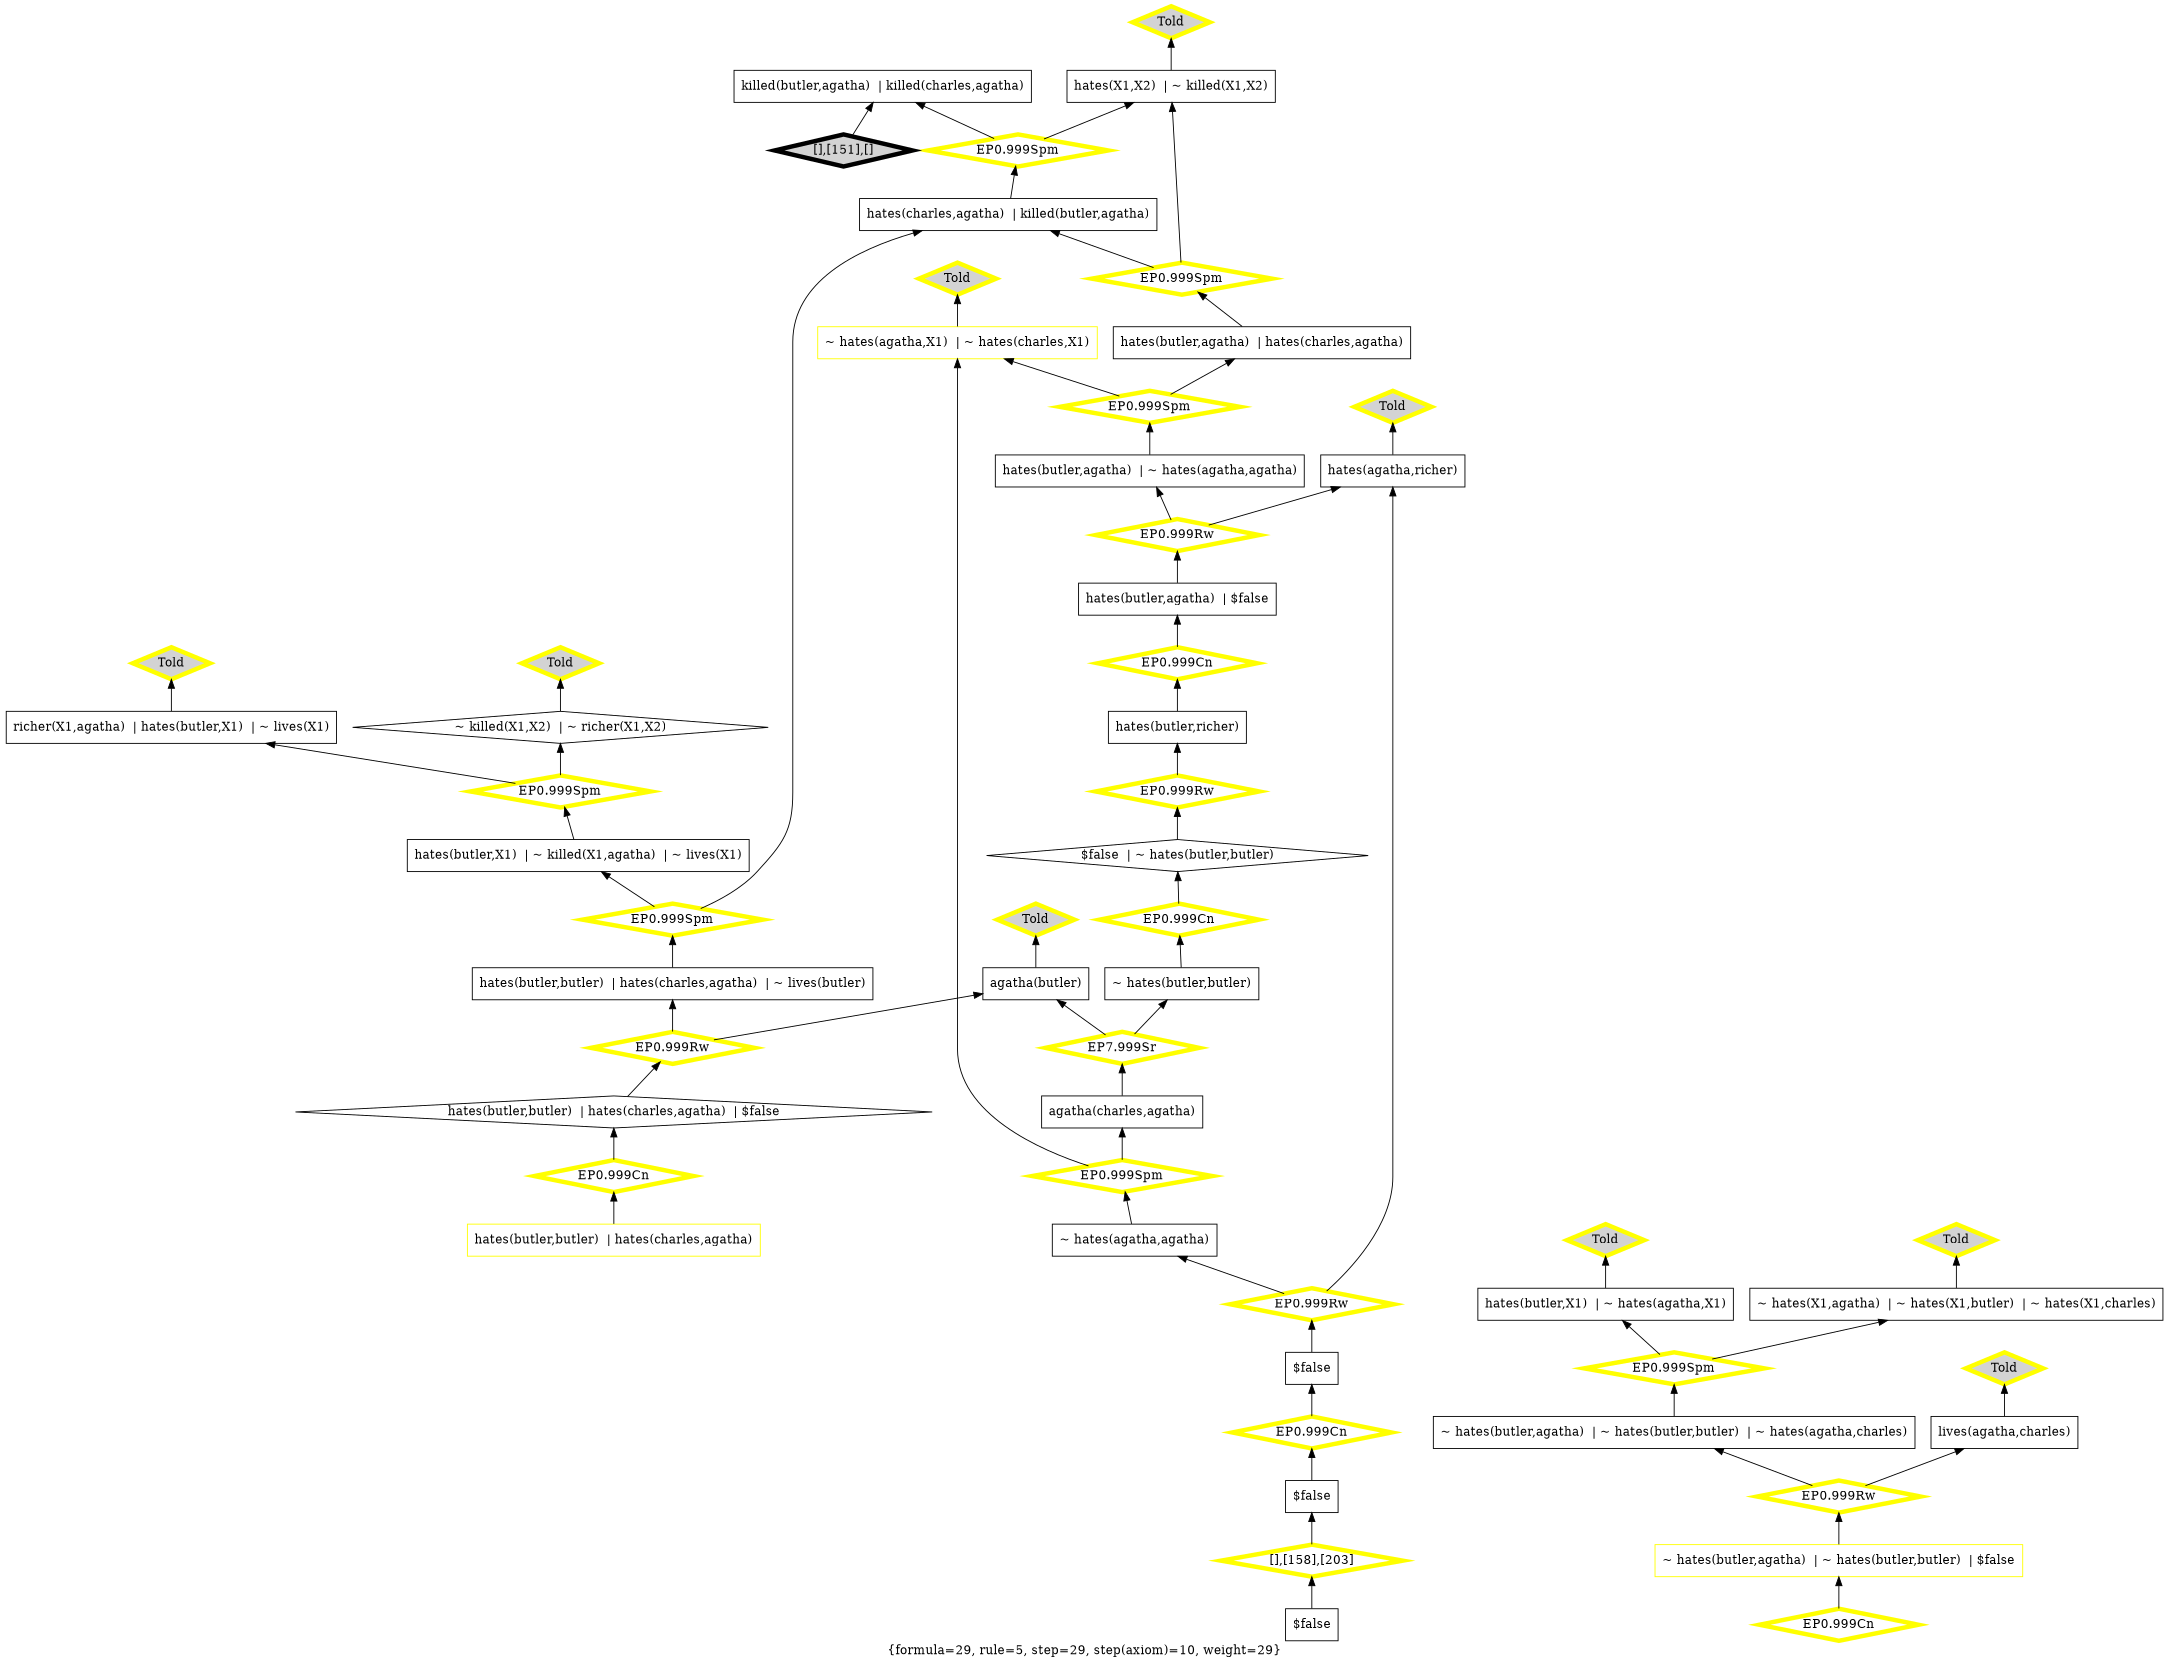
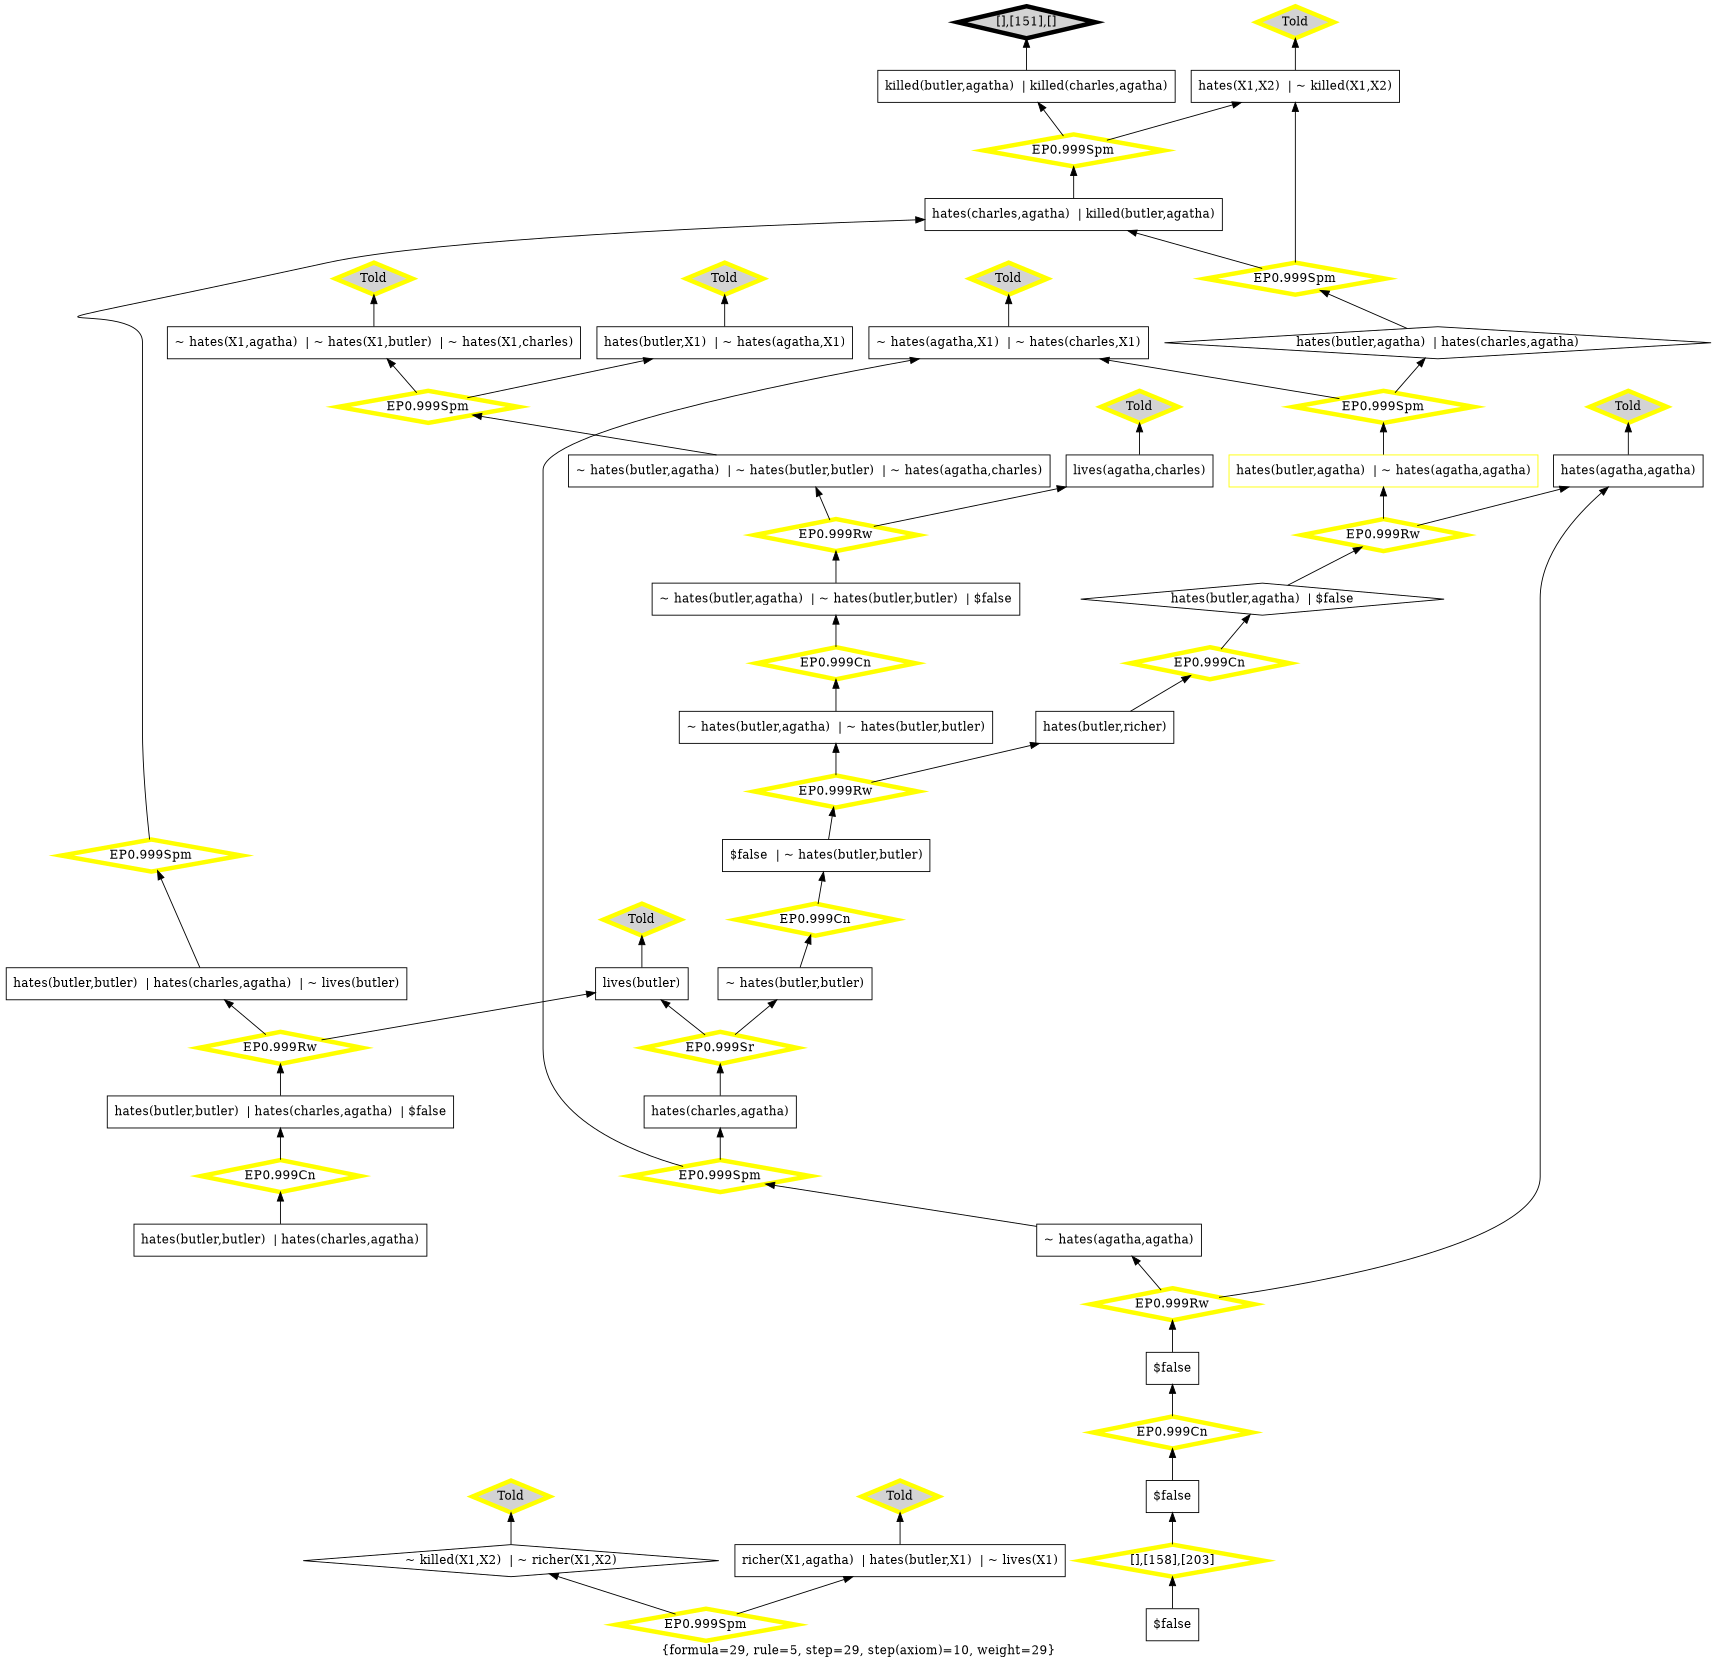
(860, 123) -> (1026, 59)
(957, 343) -> (1009, 343)
(1262, 343) -> (1438, 343)
(1150, 471) -> (1383, 471)
(1393, 471) -> (1628, 471)
(1177, 599) -> (1262, 599)
none -> (836, 727)
(578, 856) -> none
(1177, 856) -> (826, 856)
(1036, 984) -> (642, 984)
(1122, 1048) -> (720, 1048)
(614, 1112) -> (280, 1112)
(1122, 1112) -> (720, 1112)
(614, 1240) -> (280, 1240)
(1839, 1561) -> (836, 599)
